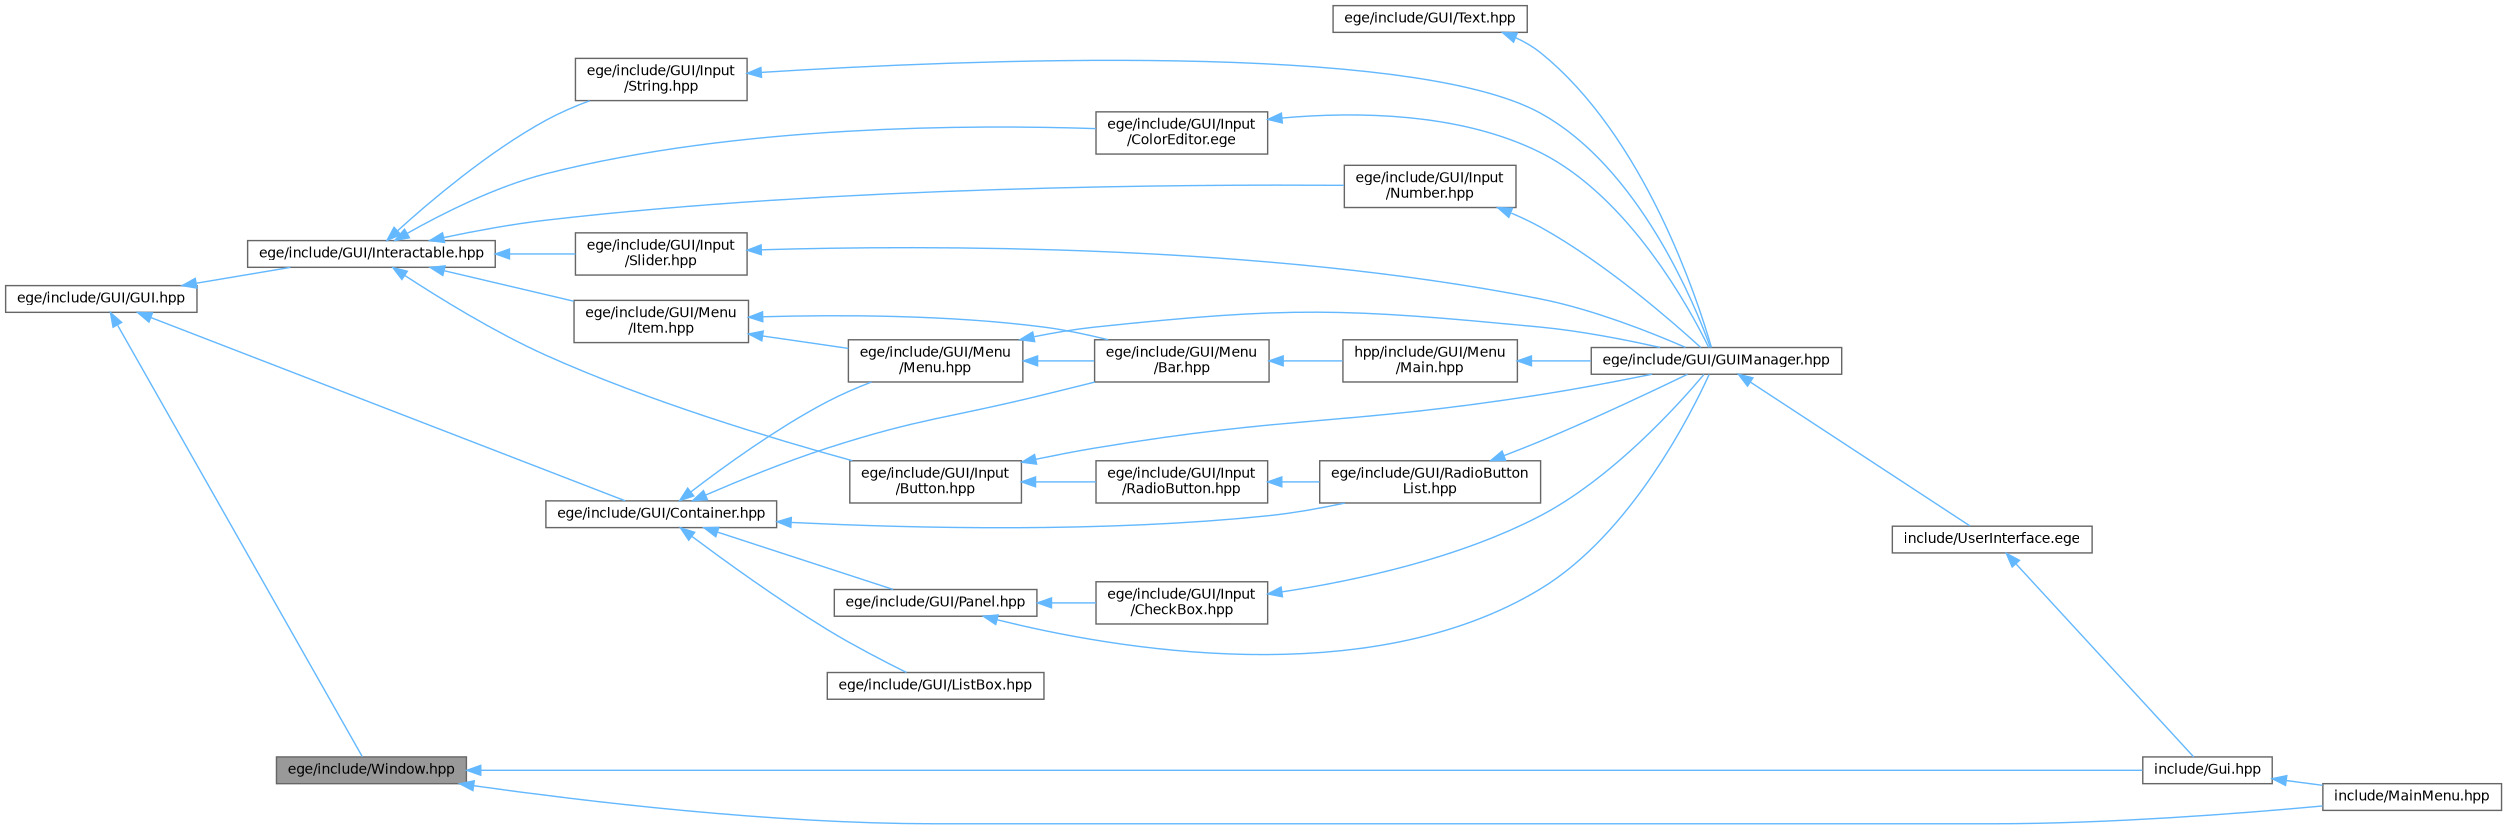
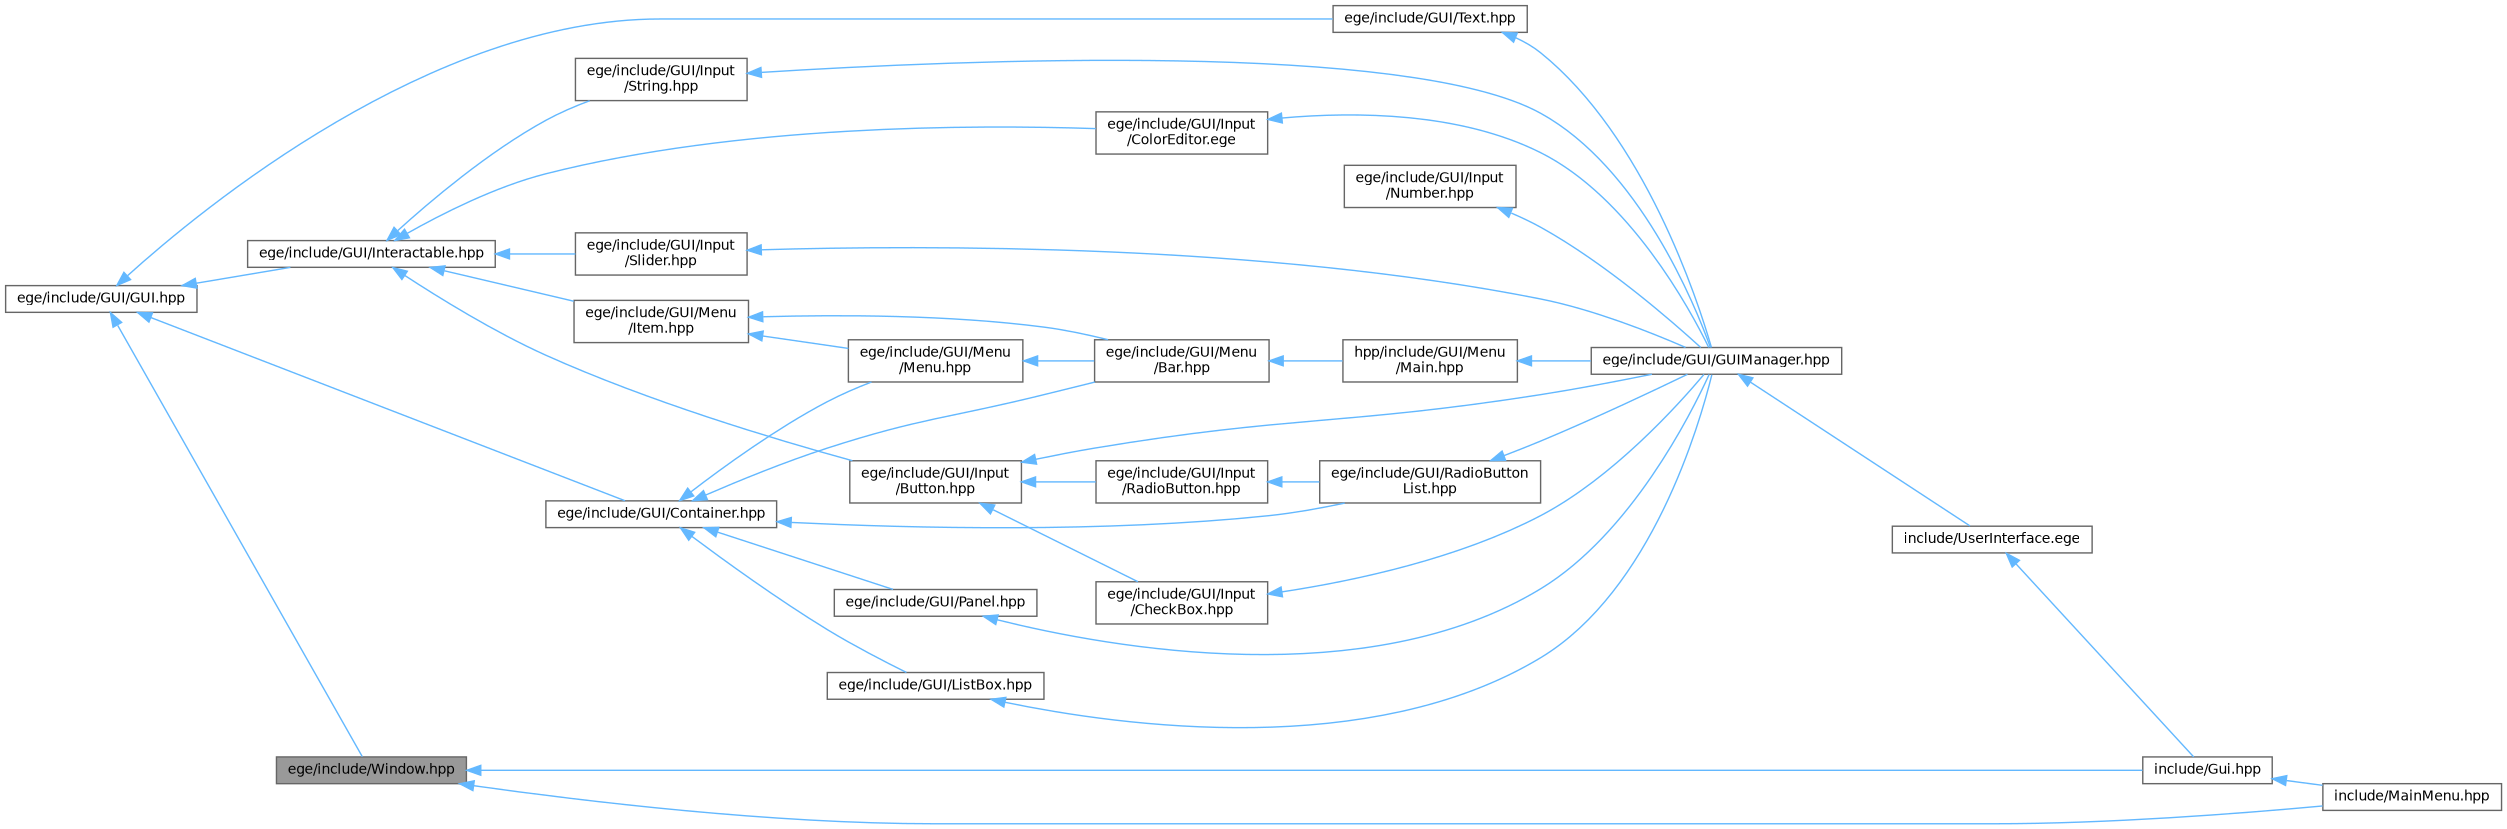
none -> (695, 19)
(893, 194) -> none
(1348, 313) -> (1444, 699)
(1074, 603) -> (1065, 546)
